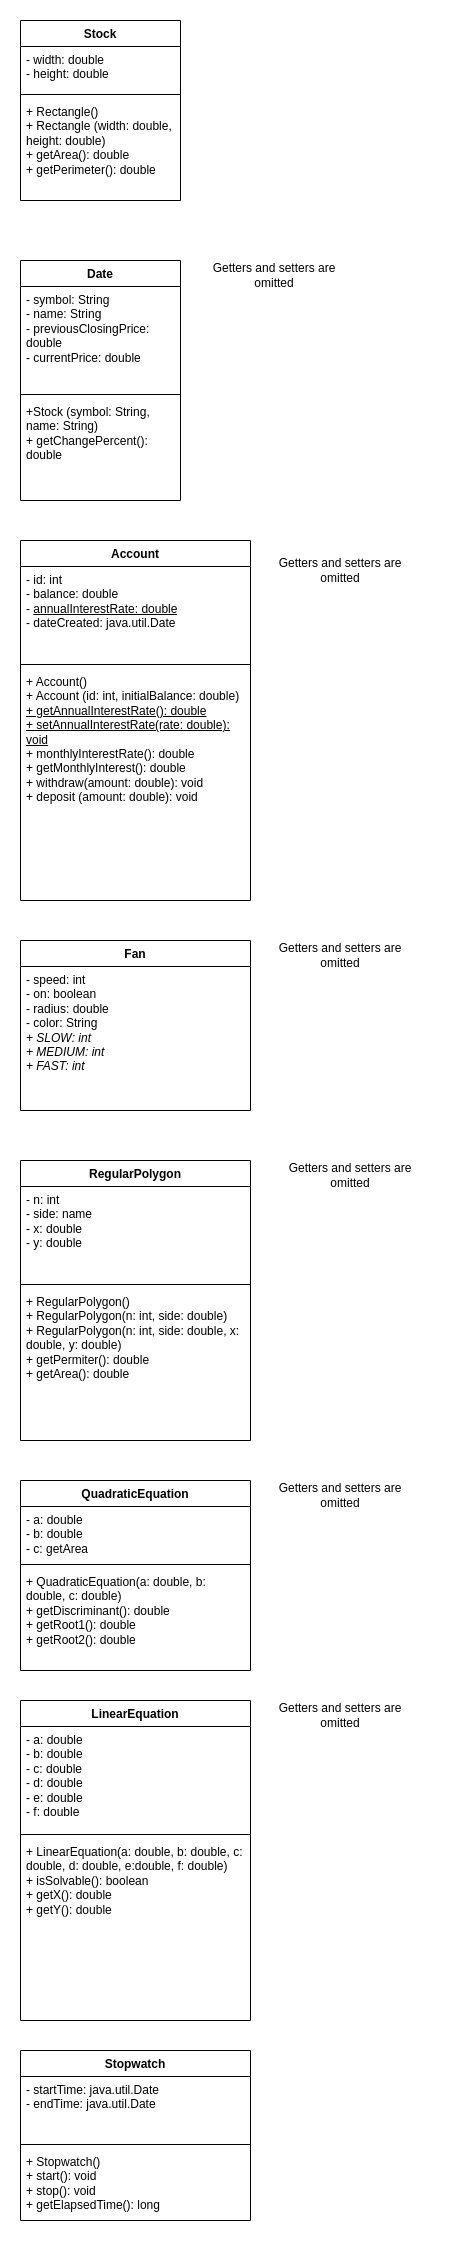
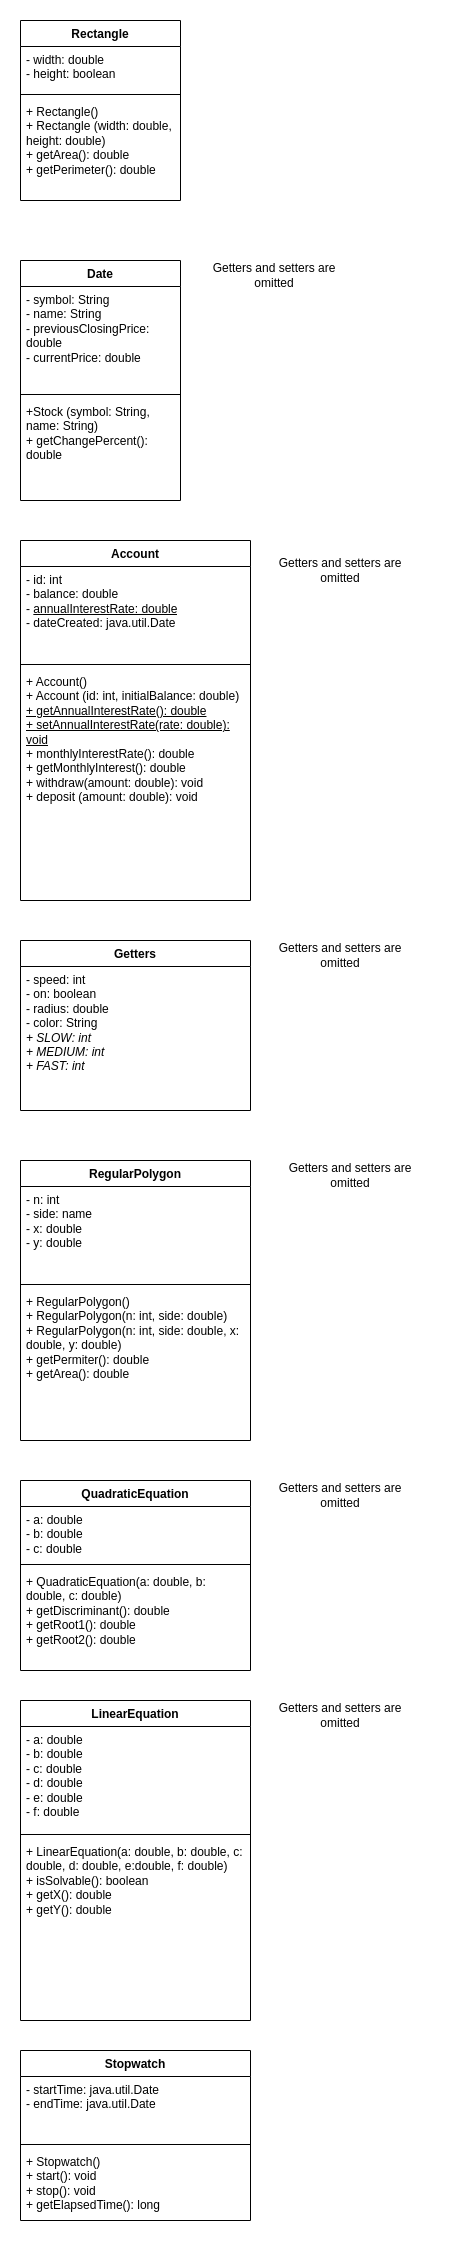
(101, 35) -> (101, 35)
(72, 68) -> (76, 68)
(136, 955) -> (136, 955)
(62, 1535) -> (57, 1535)
